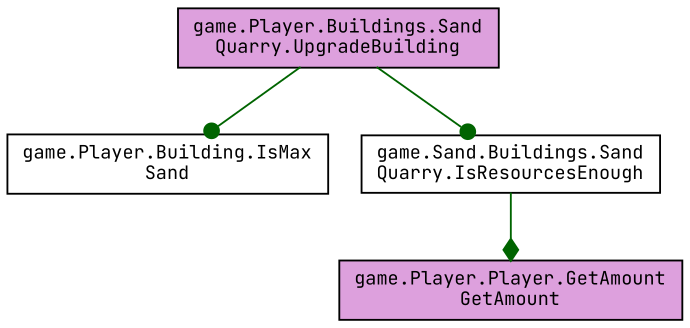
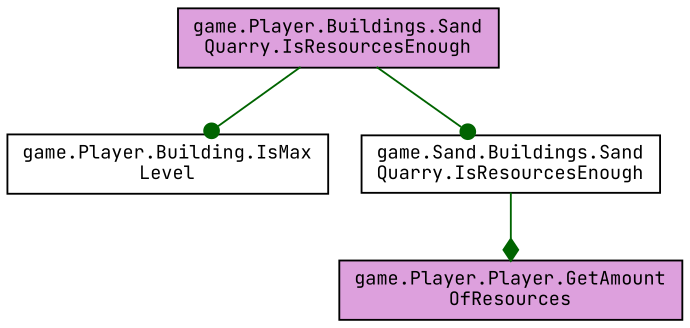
(338, 38) -> (338, 38)
(168, 164) -> (168, 164)
(511, 290) -> (511, 290)
